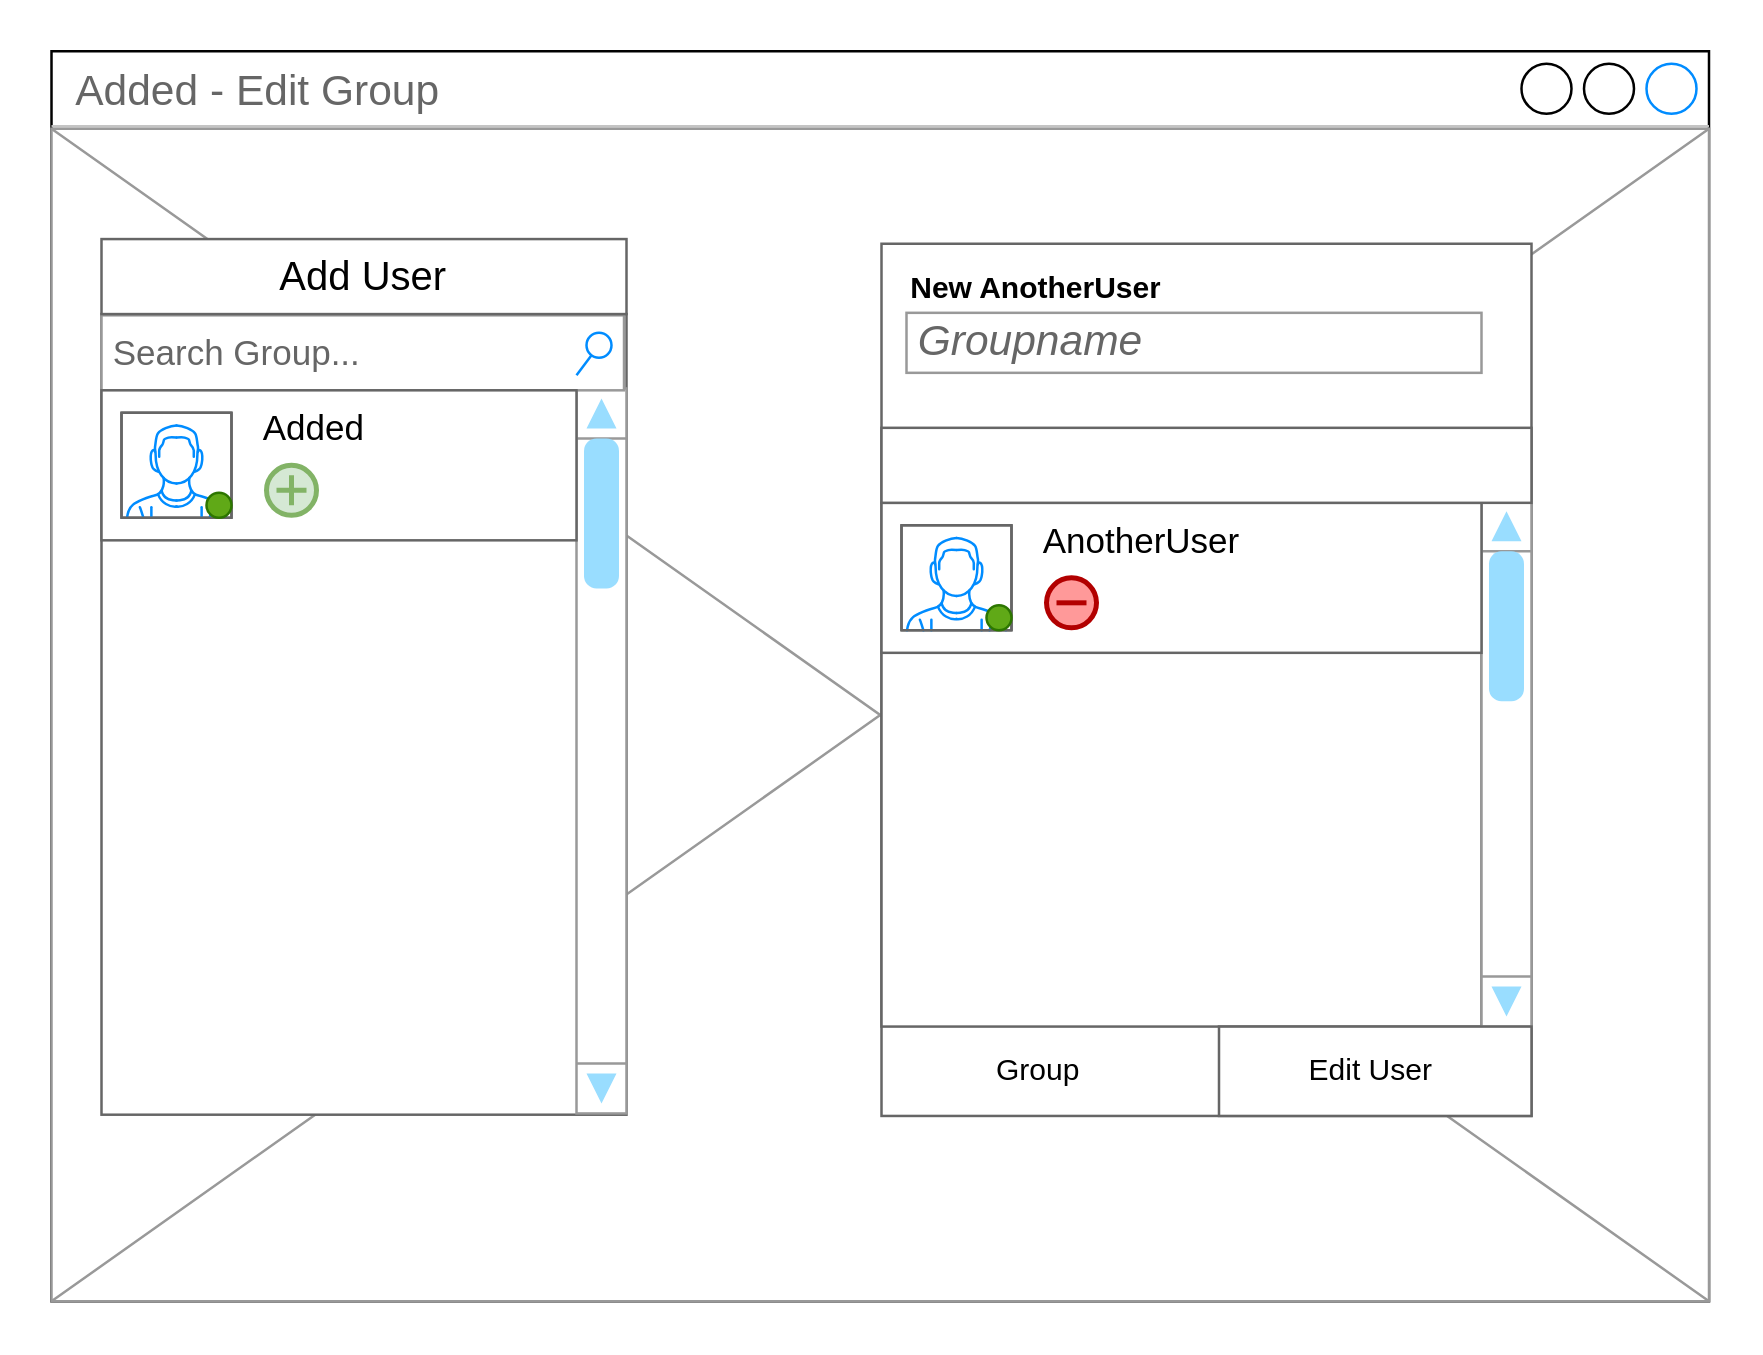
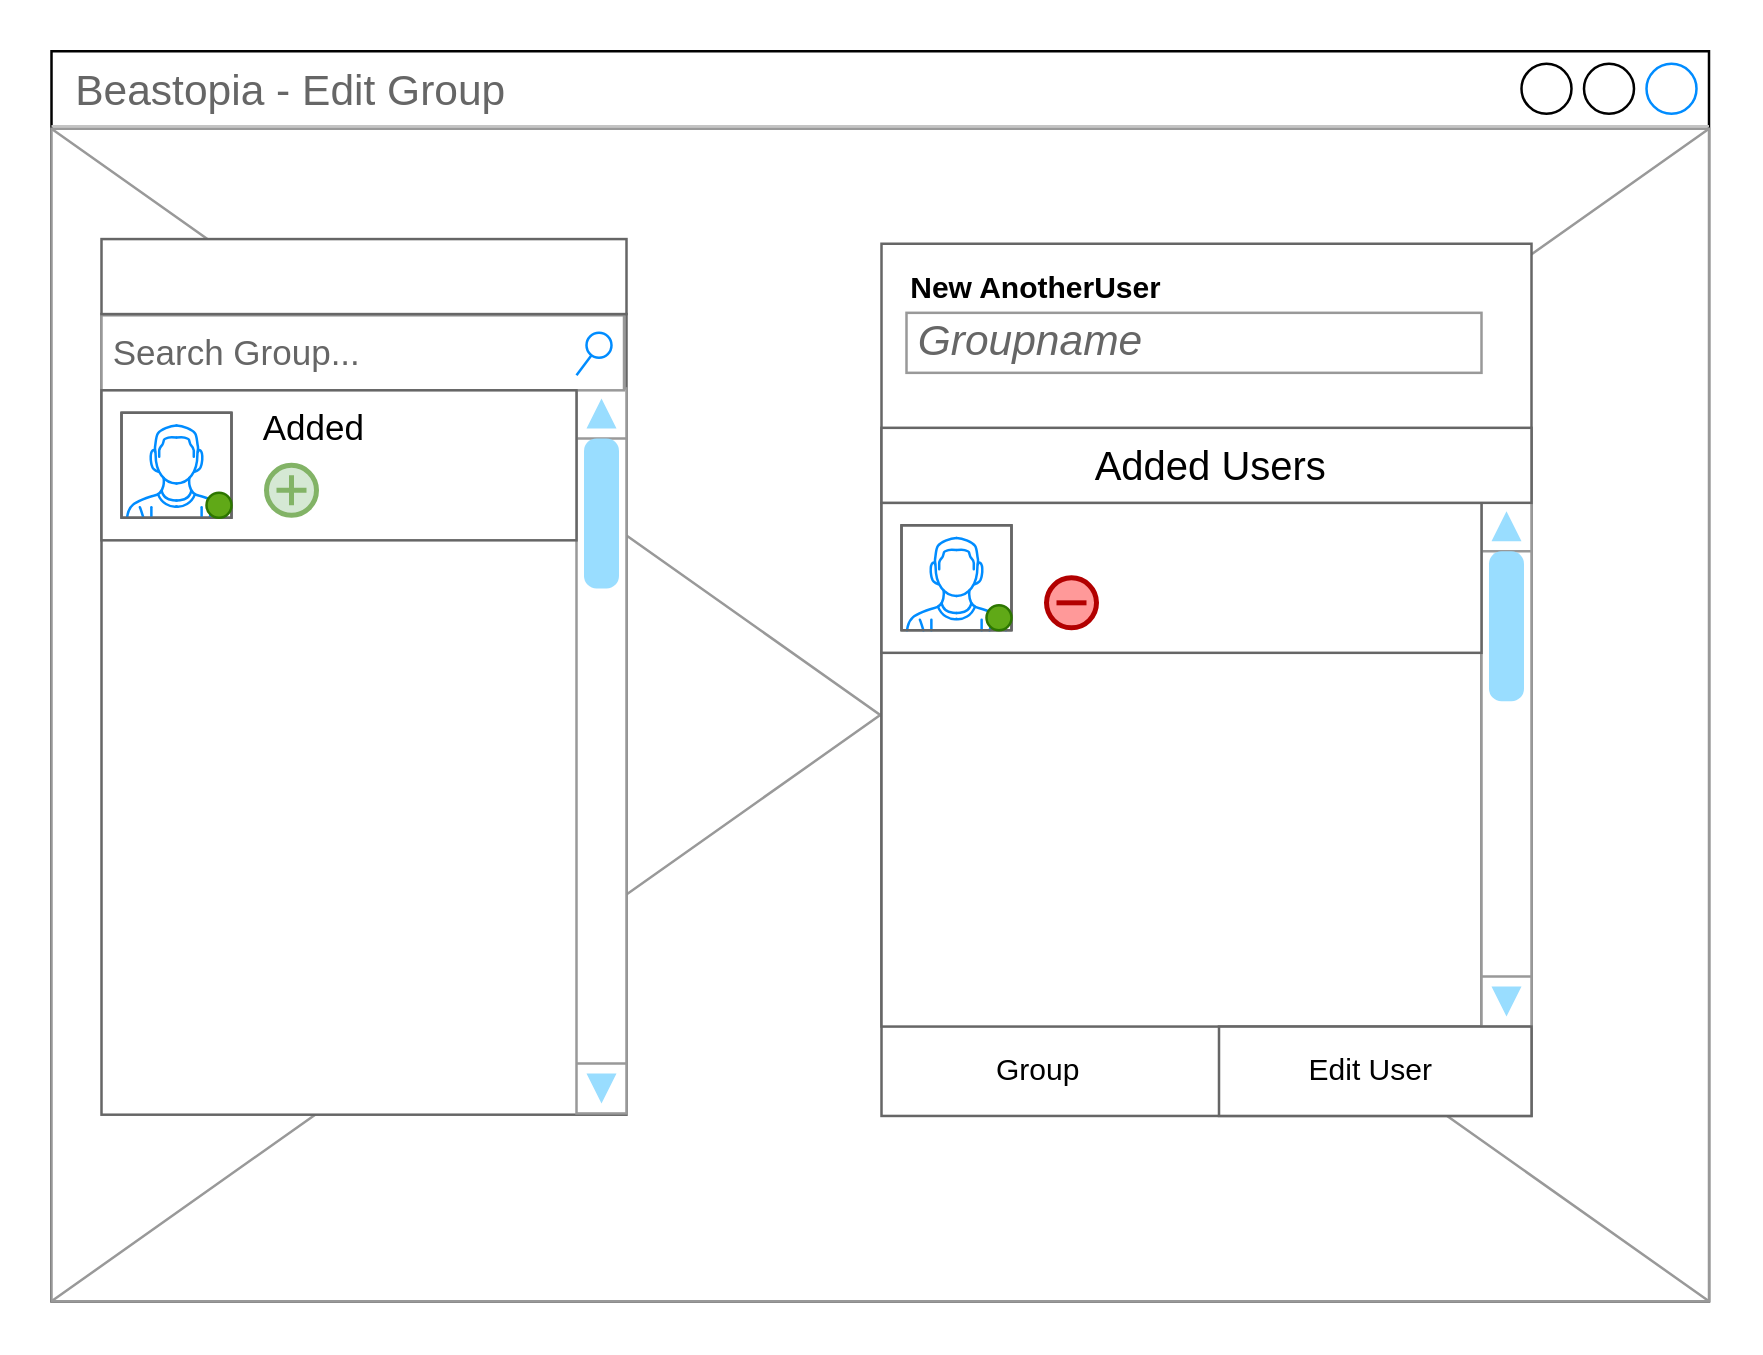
(274, 94) -> (316, 94)
(363, 275) -> none
none -> (1211, 465)
(1161, 541) -> none
